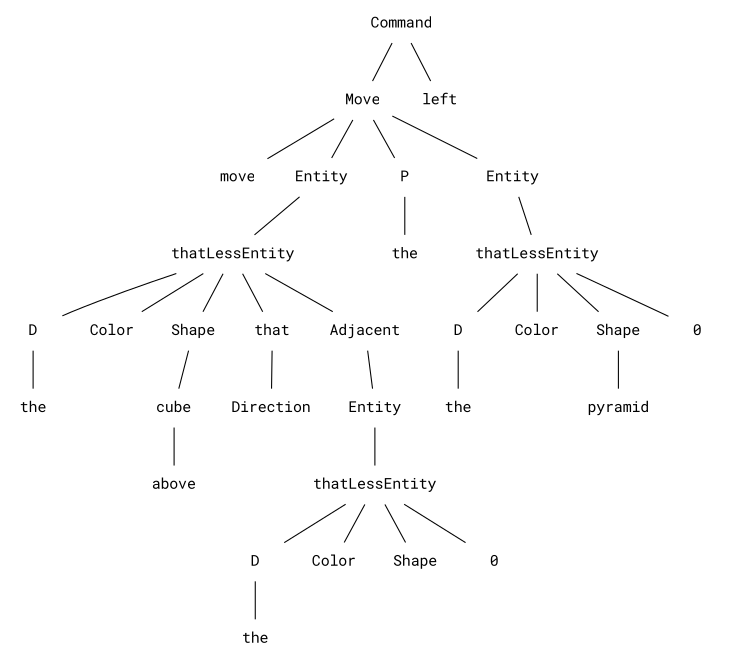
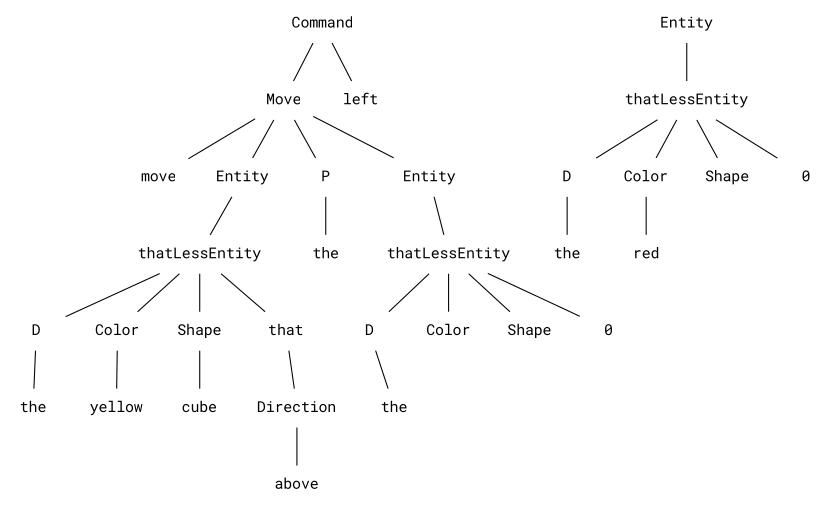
none -> (646, 254)
(365, 331) -> none
none -> (116, 408)
(618, 408) -> none
(174, 447) -> (297, 447)
